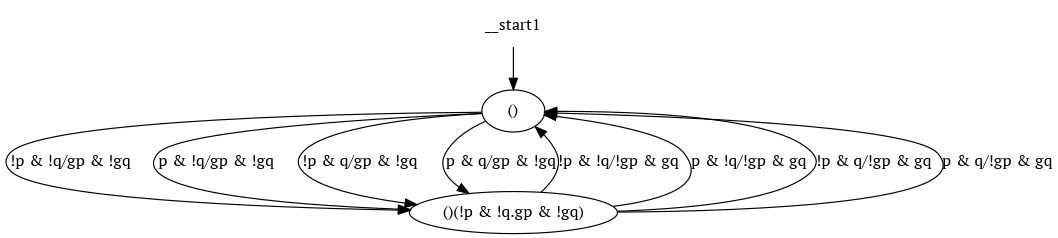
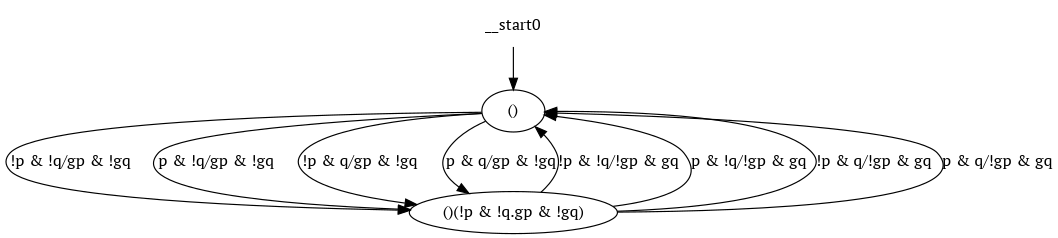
(513, 26) -> (513, 26)
